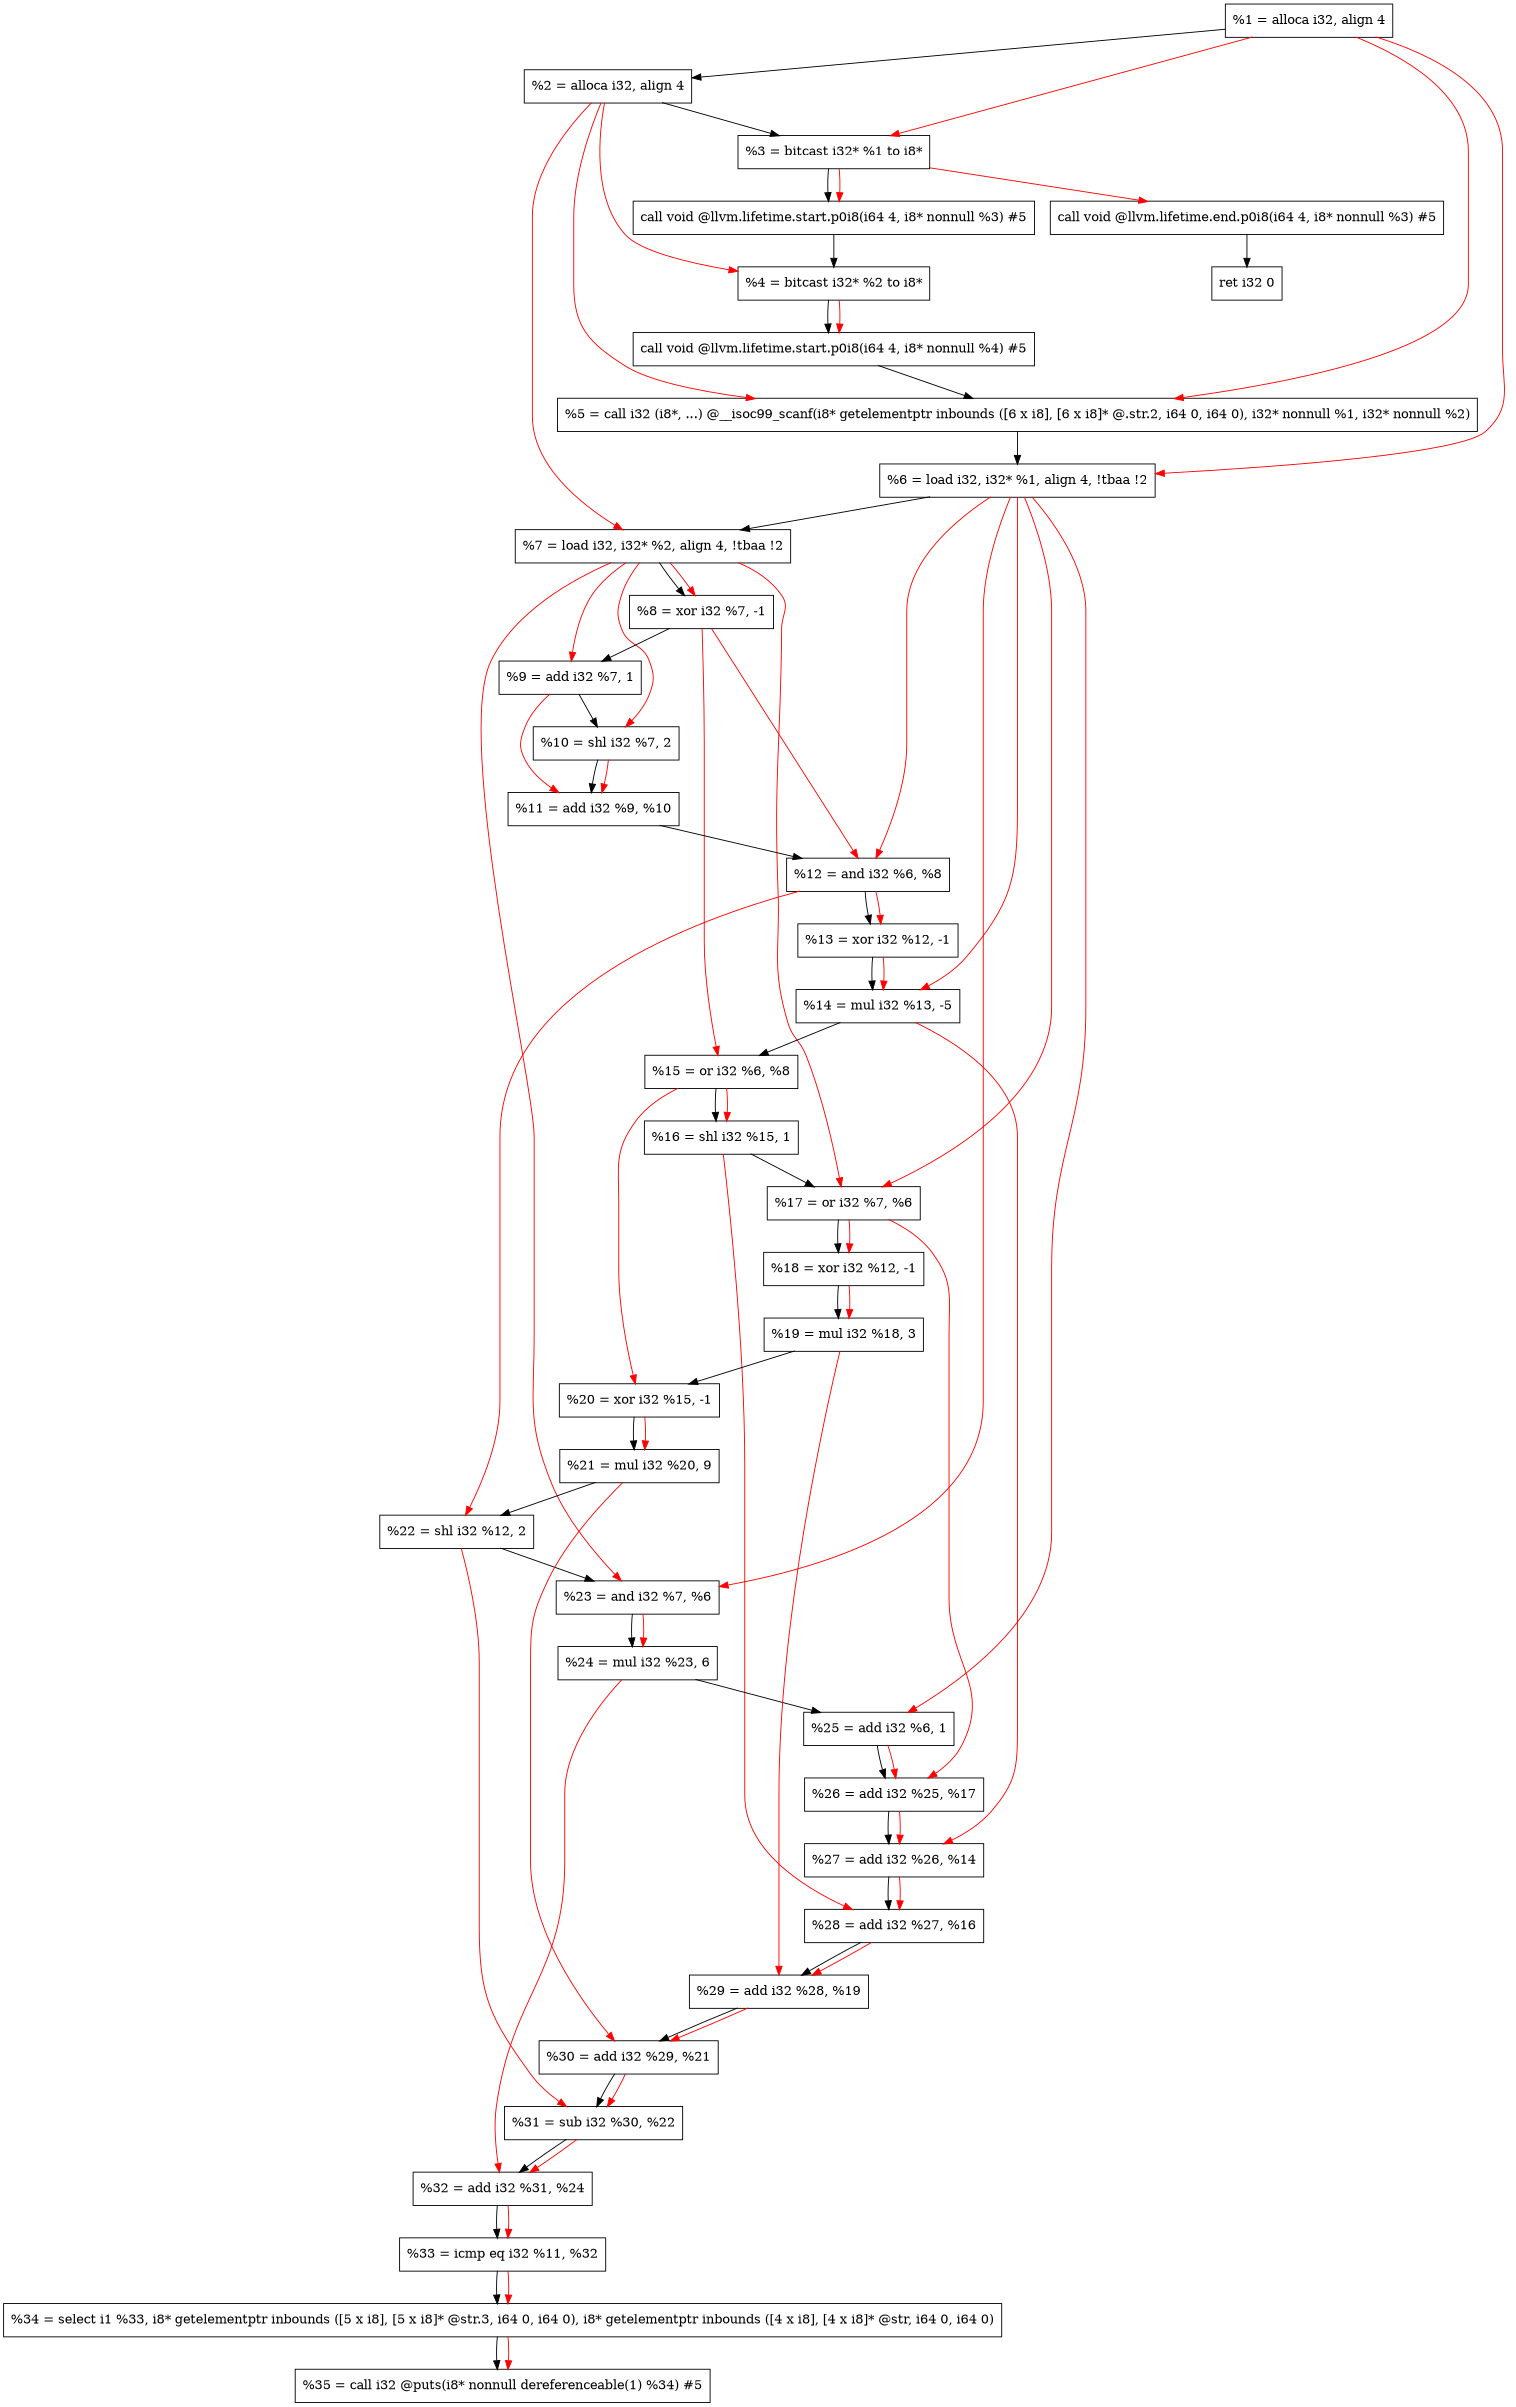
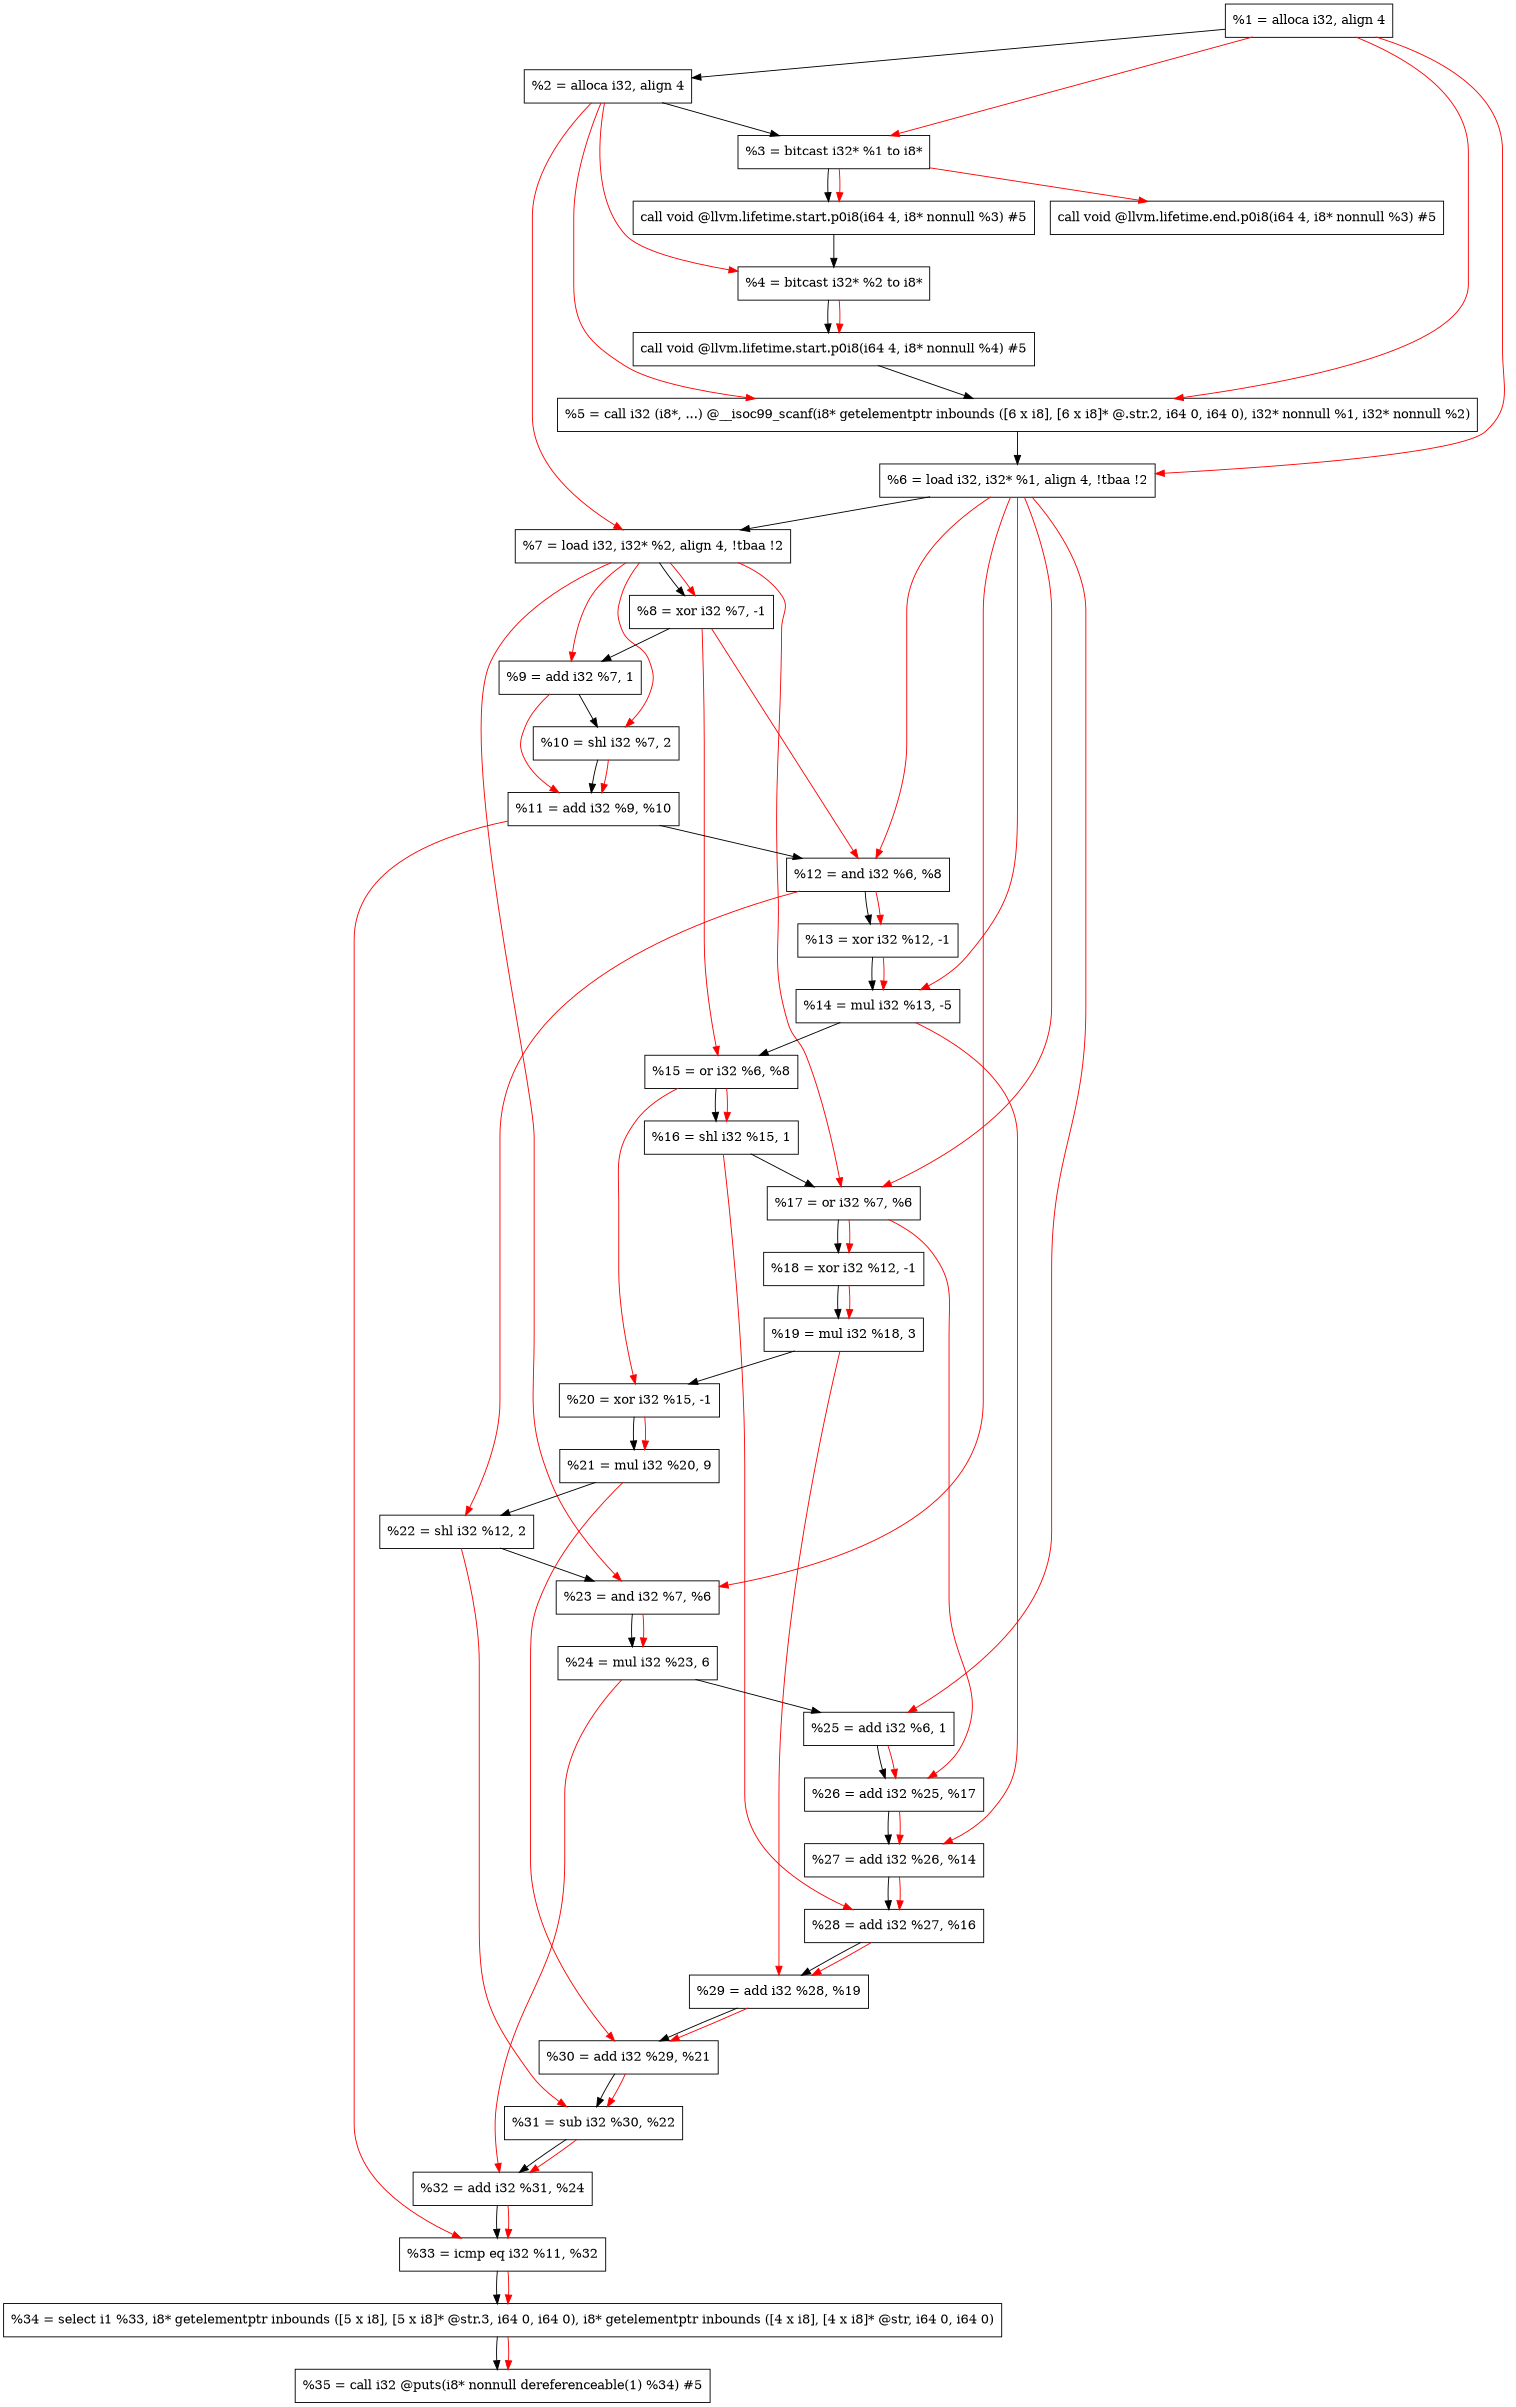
(1247, 284) -> none
none -> (354, 1505)
